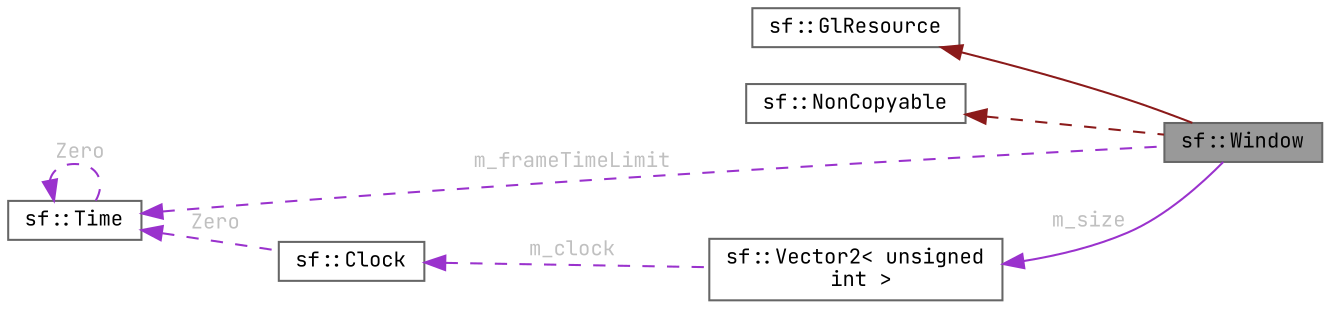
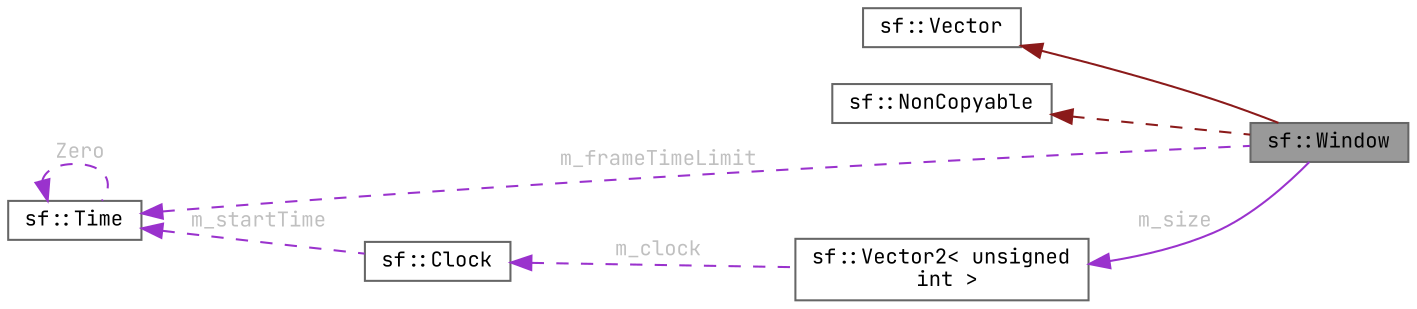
(856, 28) -> (942, 28)
(210, 223) -> (253, 221)
